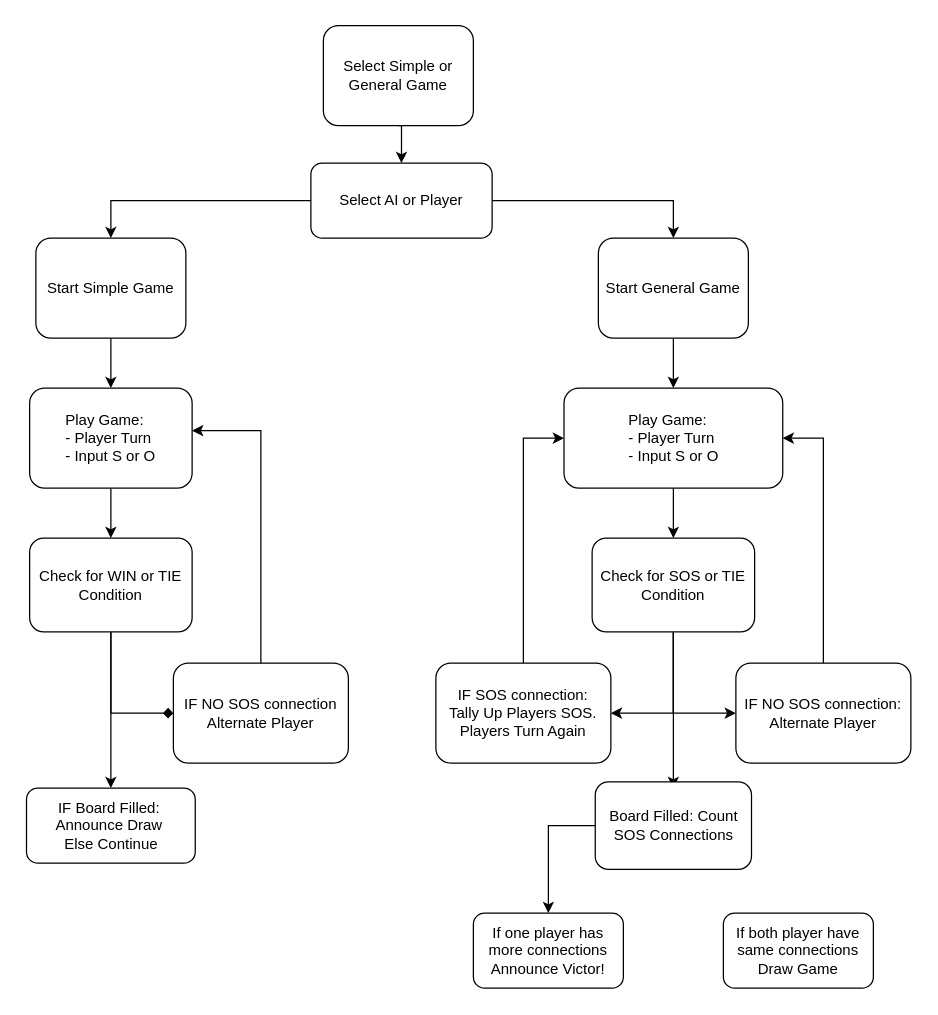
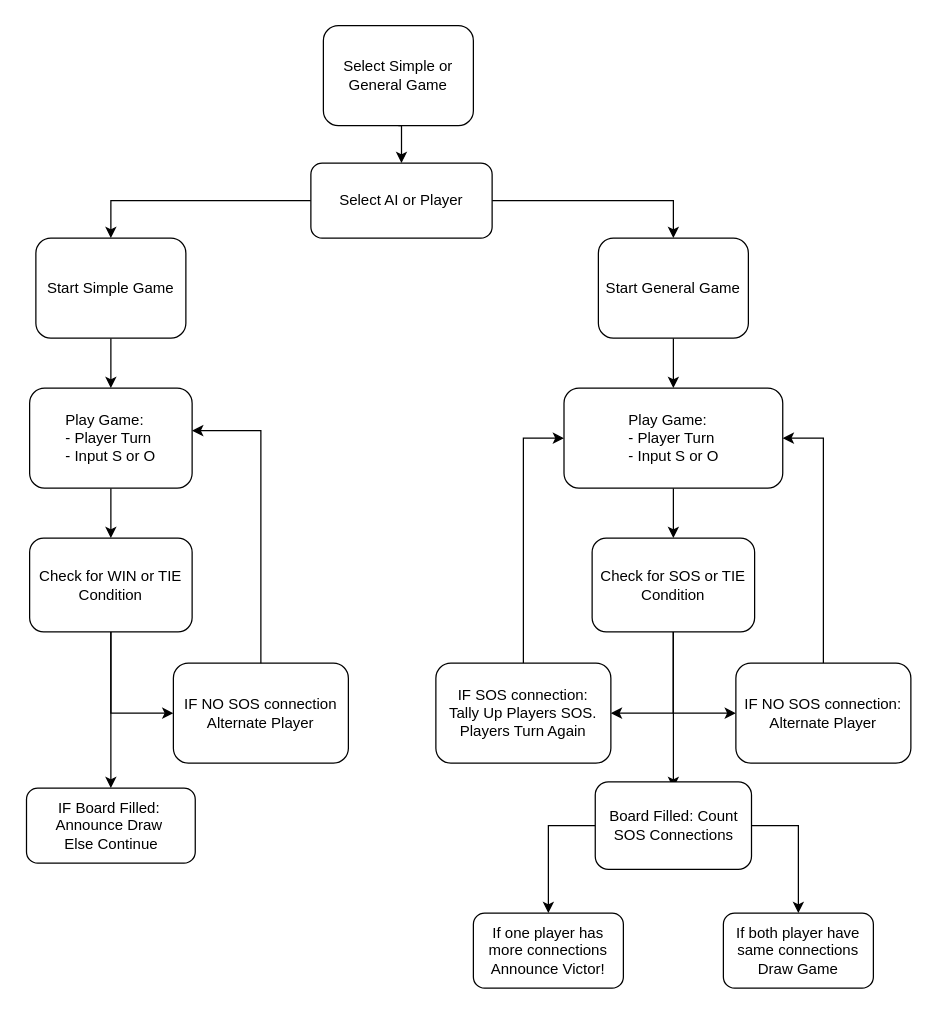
(162, 713) -> (163, 713)
none -> (798, 842)
